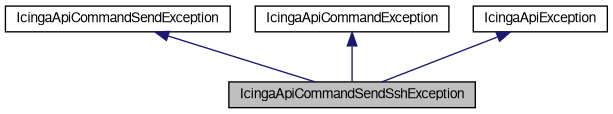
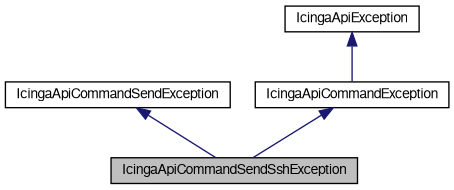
(440, 59) -> (352, 64)
